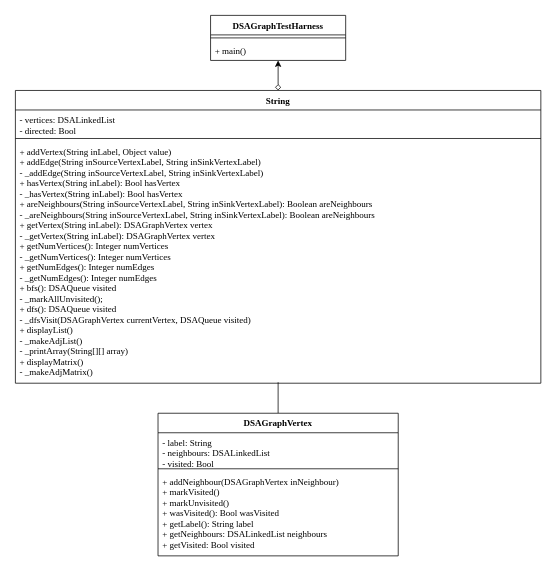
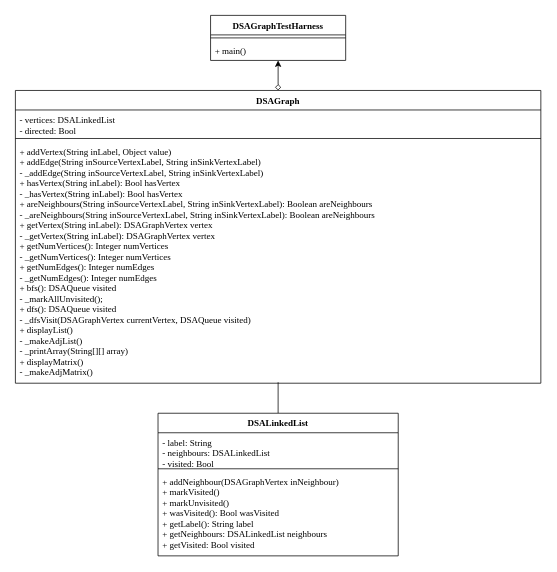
(278, 101) -> (278, 101)
(278, 423) -> (278, 423)
